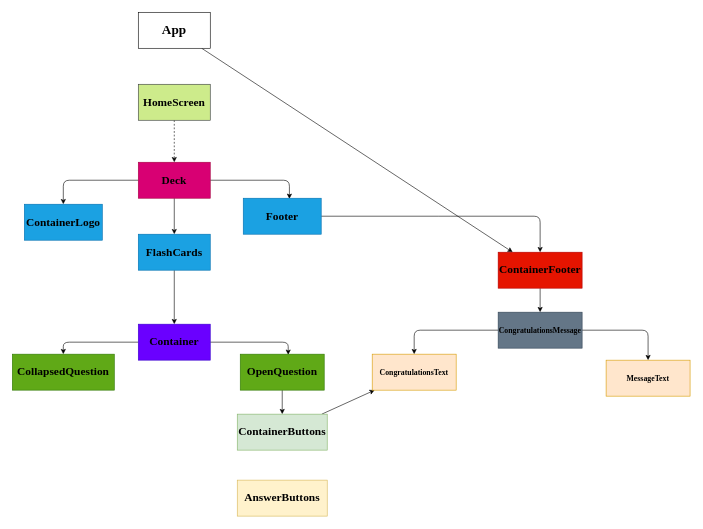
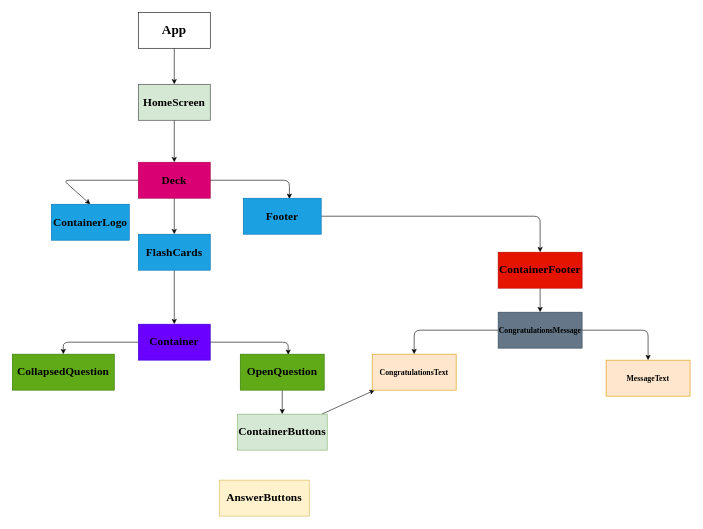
(174, 102) -> (174, 102)
(174, 138) -> (174, 138)
(356, 149) -> (174, 78)
(63, 222) -> (90, 222)
(282, 498) -> (264, 498)
